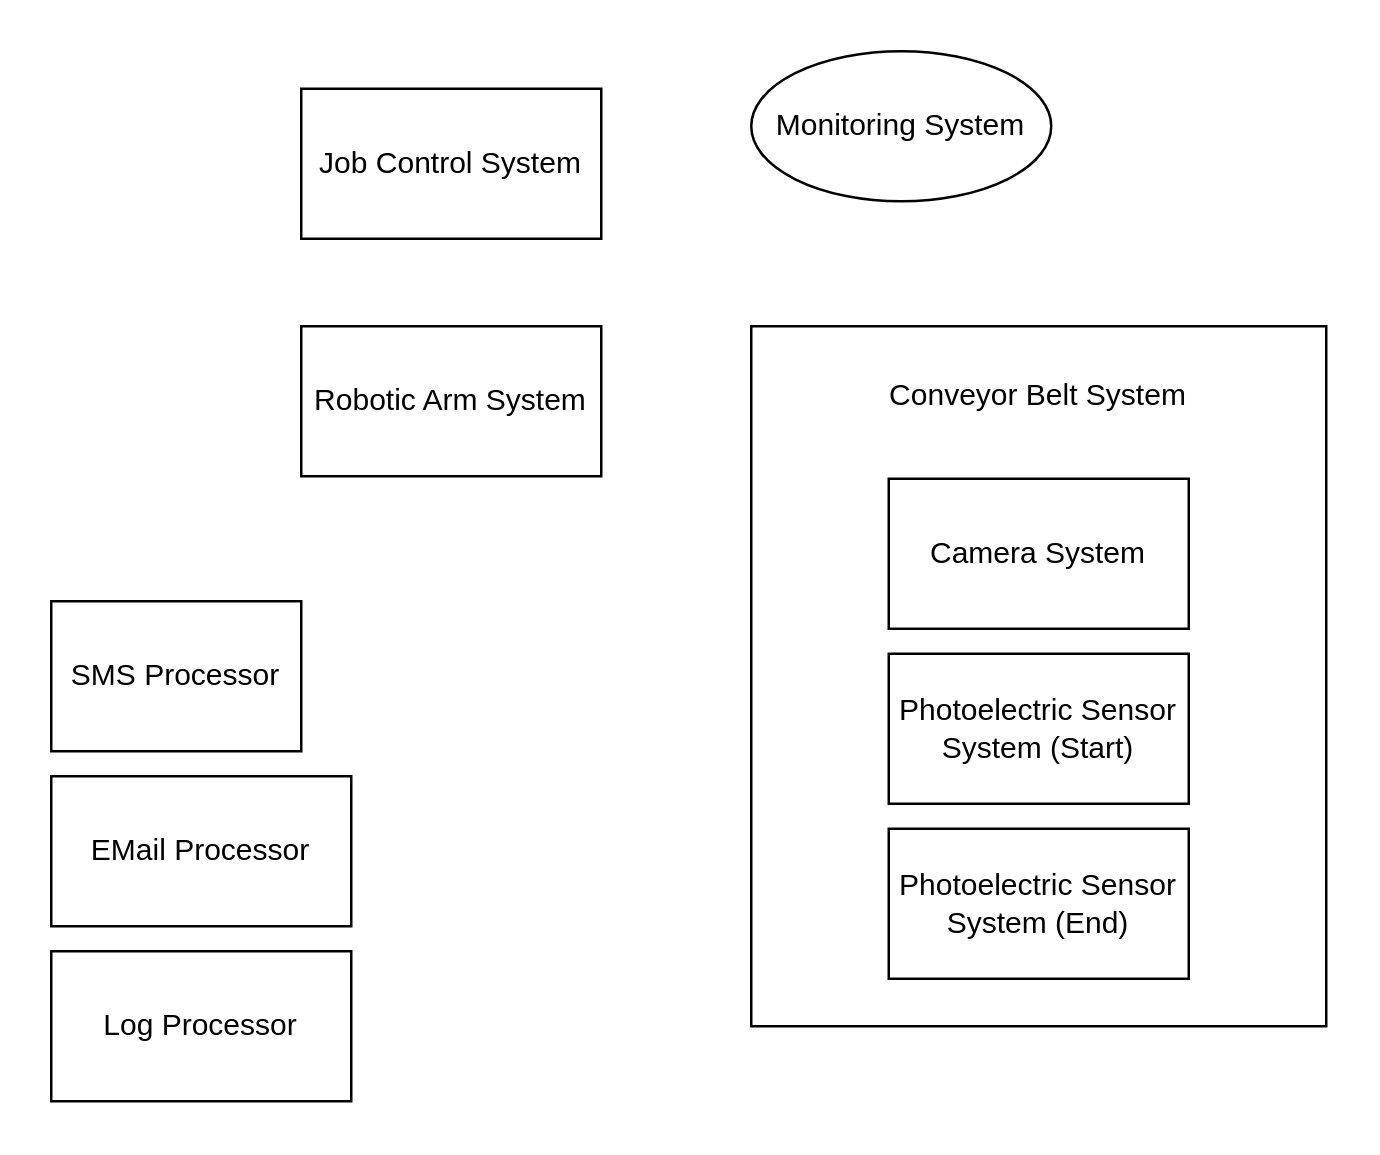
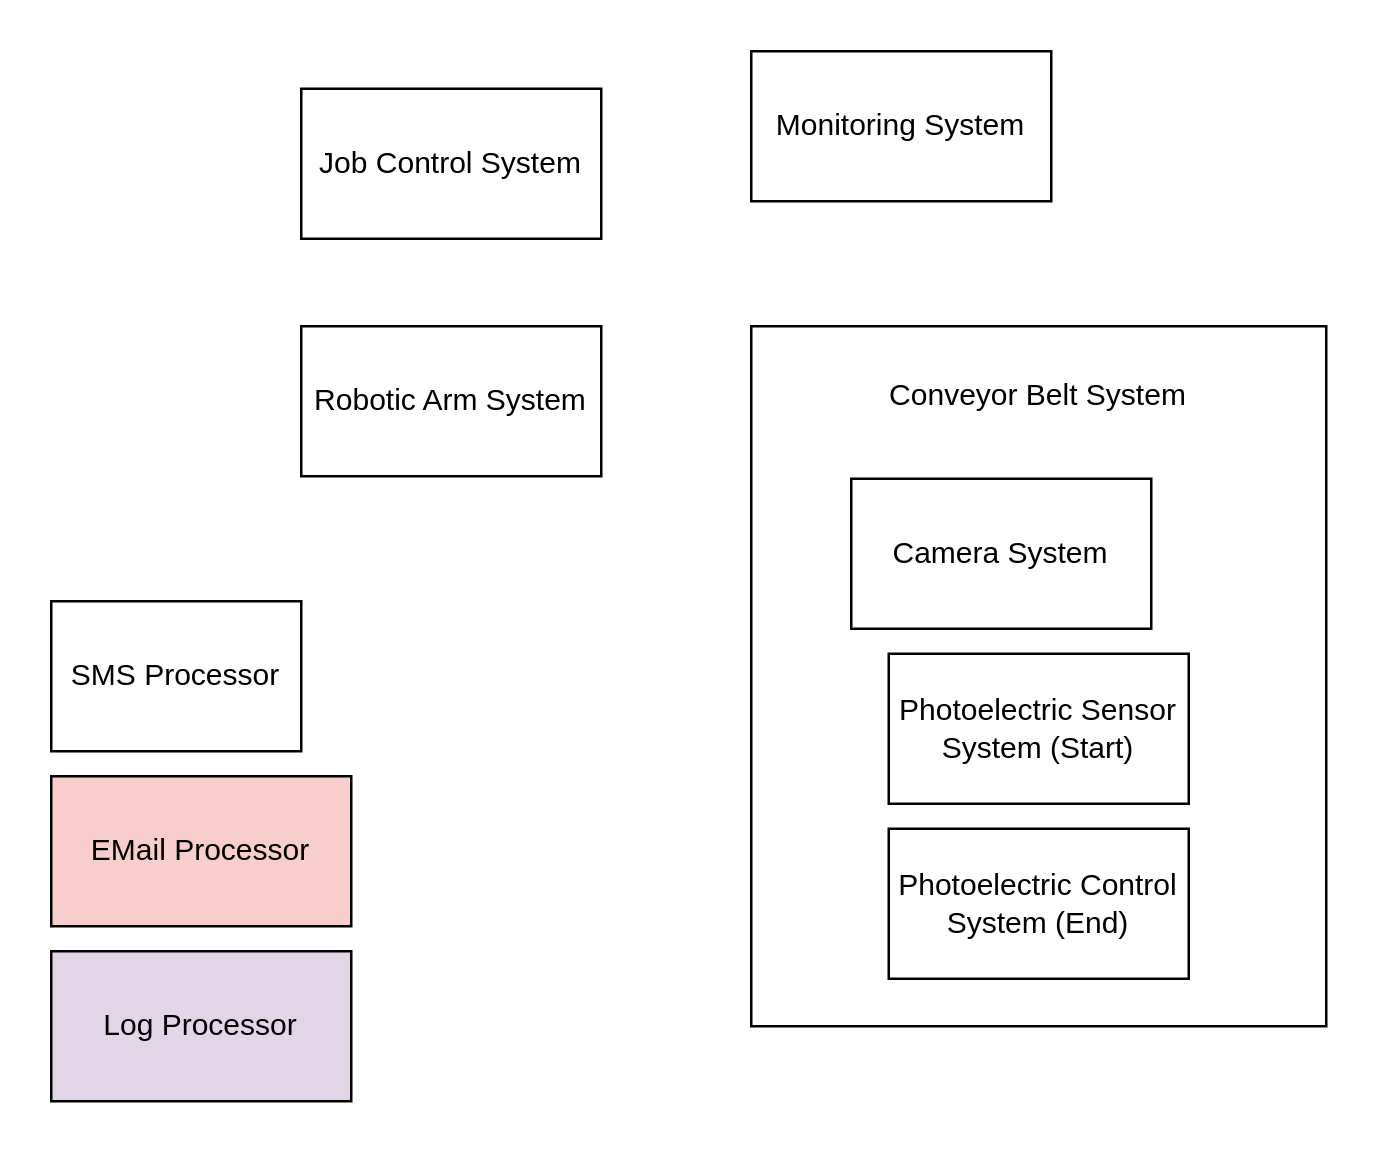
(901, 126) -> (901, 126)
(1039, 554) -> (1001, 554)
(201, 851) -> (201, 851)
(1039, 904) -> (1039, 904)
(201, 1026) -> (201, 1026)
